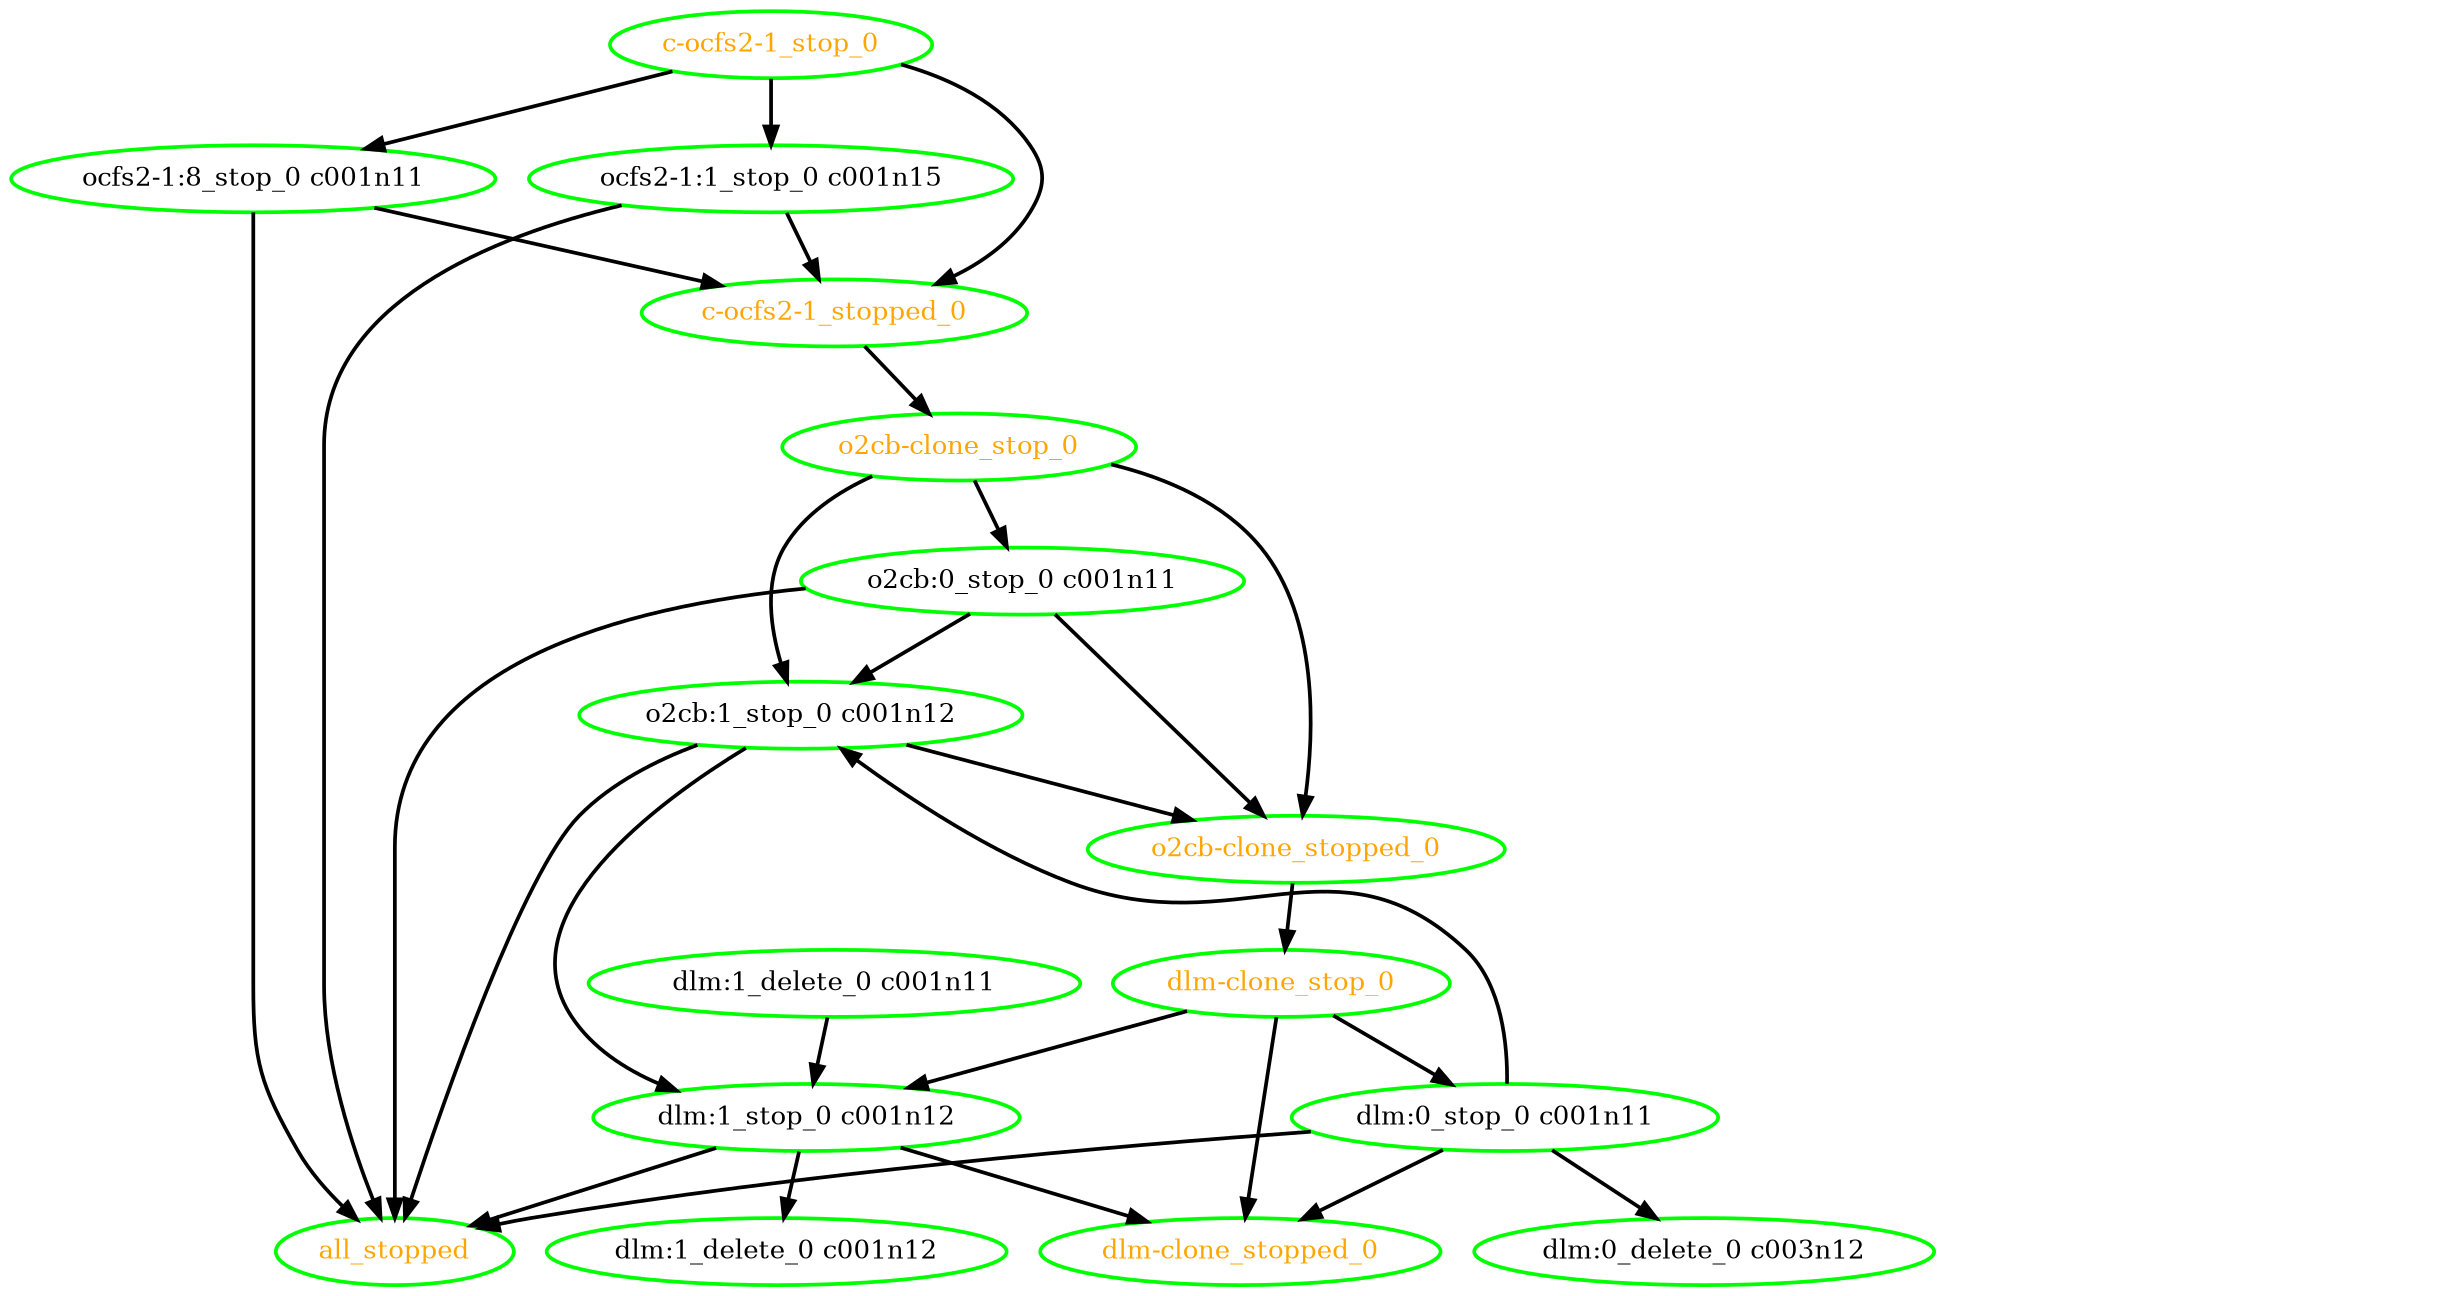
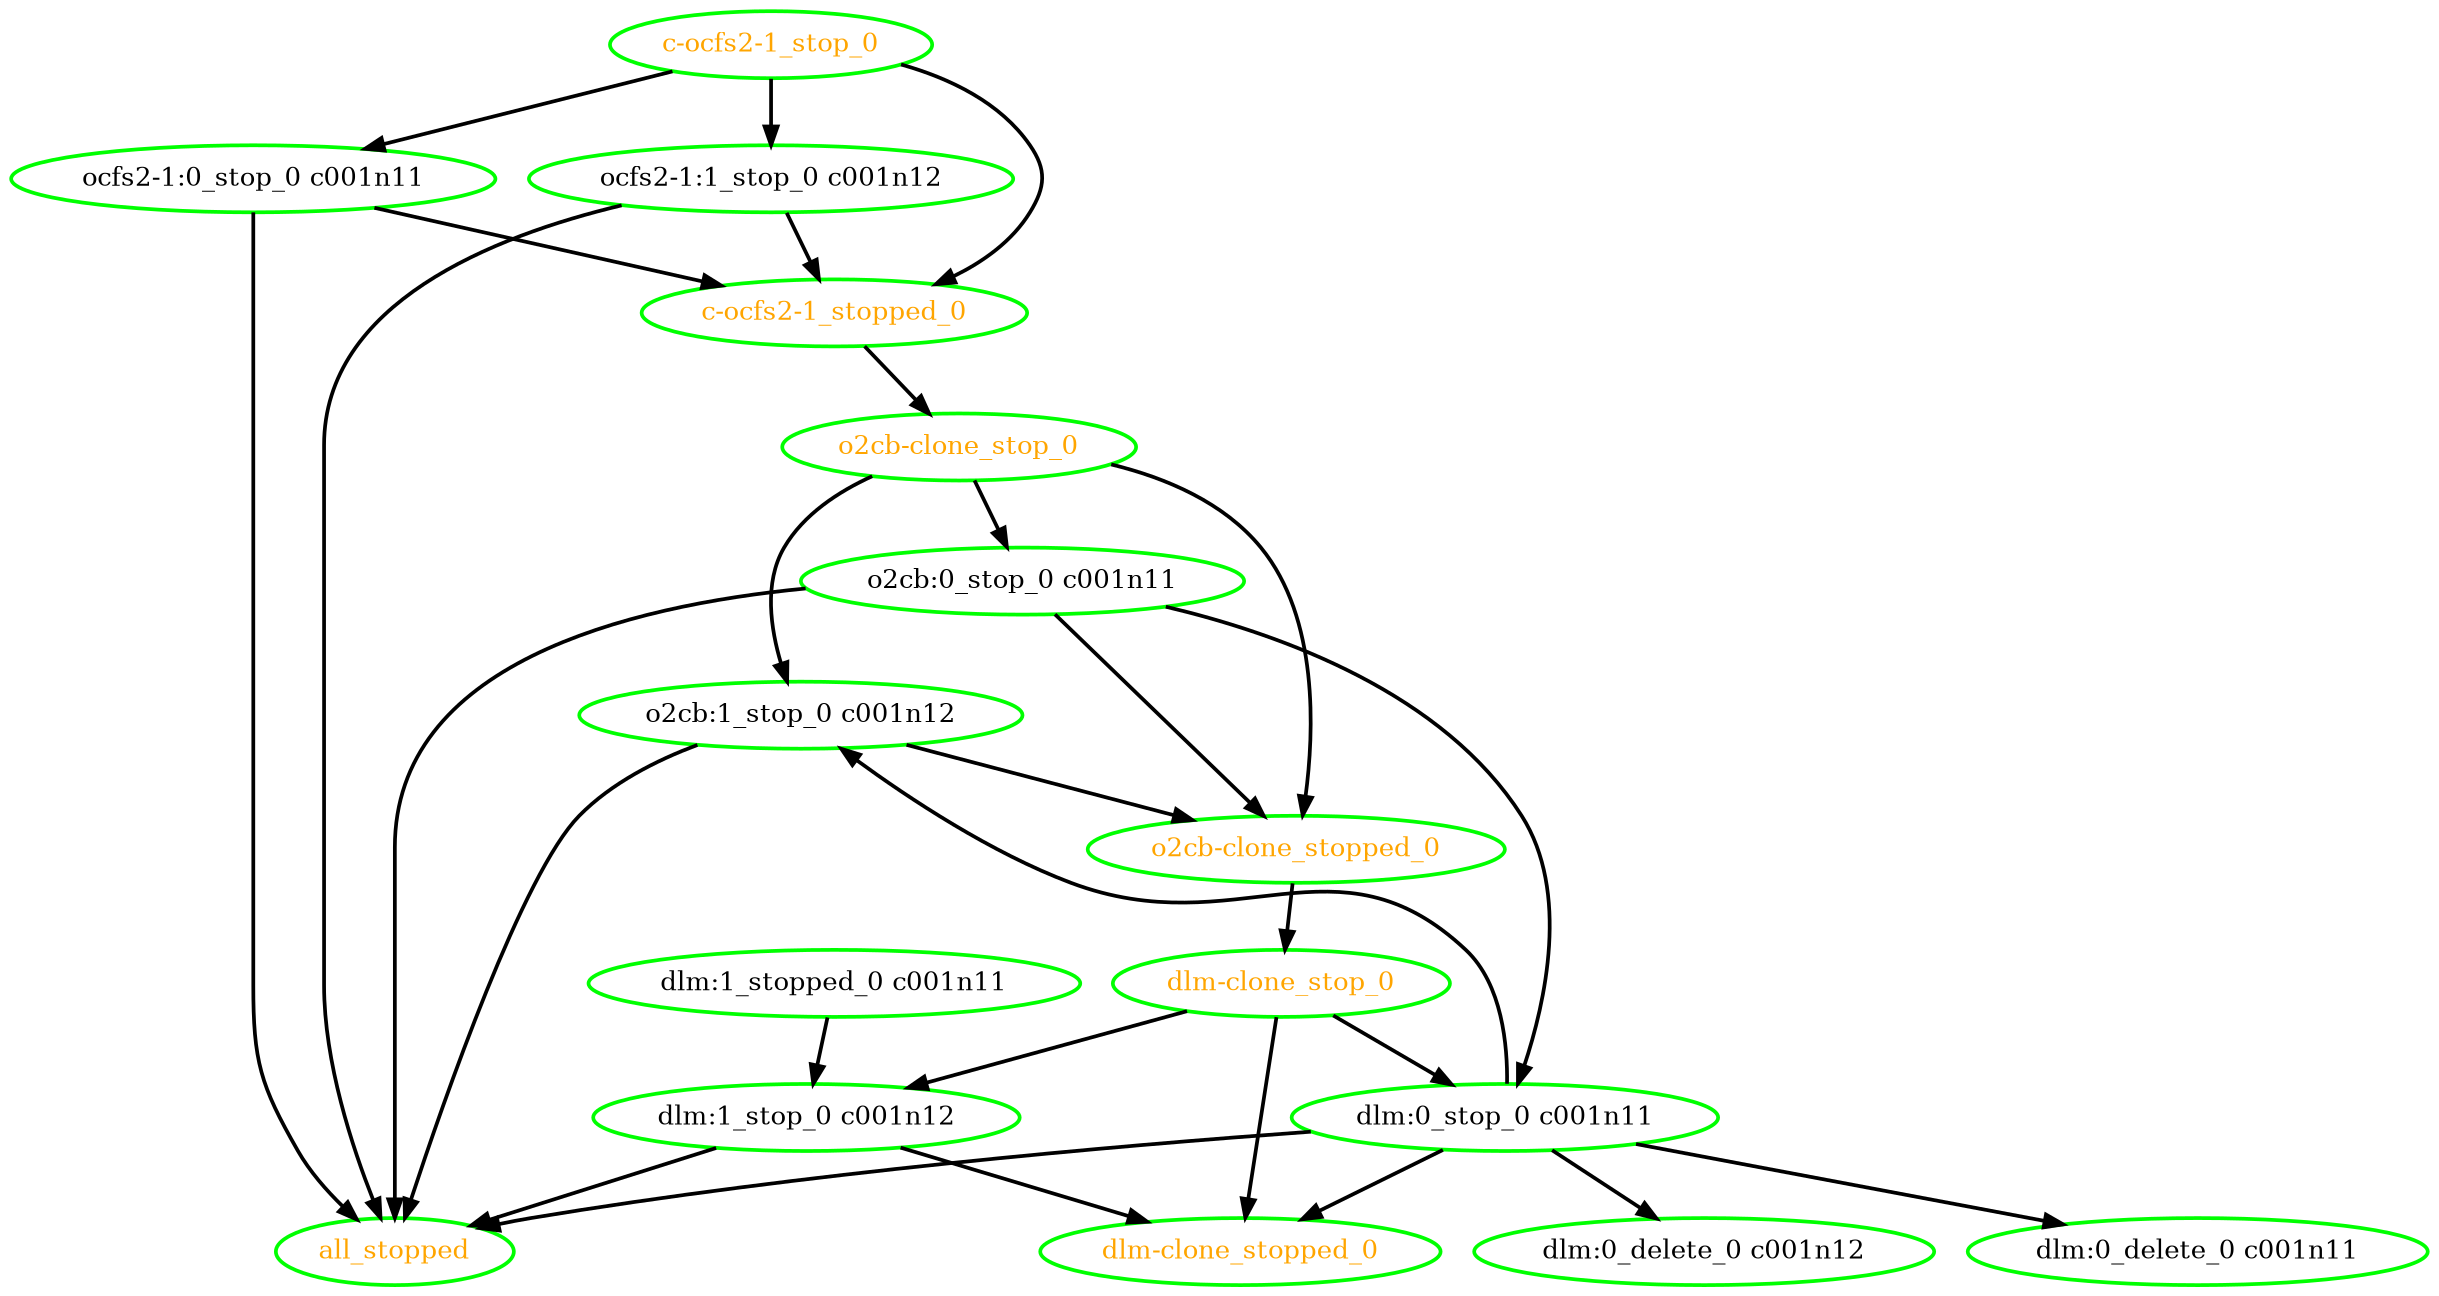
(253, 179) -> (253, 179)
(771, 179) -> (771, 179)
(920, 643) -> (1468, 753)
(574, 902) -> none
(834, 983) -> (834, 983)
(777, 1252) -> none
(1704, 1252) -> (1704, 1252)
none -> (2198, 1252)
